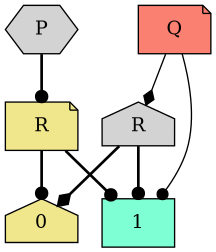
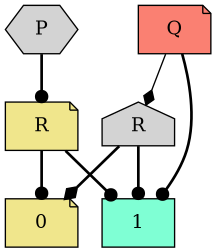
(191, 124) -> (191, 124)
(42, 223) -> (42, 223)
